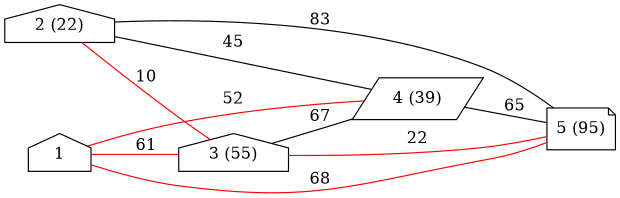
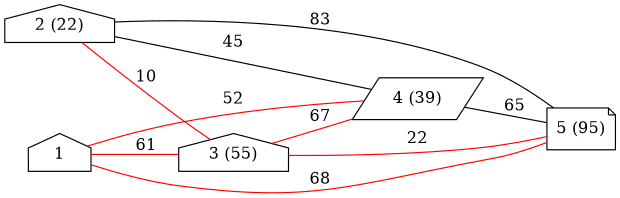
(312, 131) -> (312, 131)
